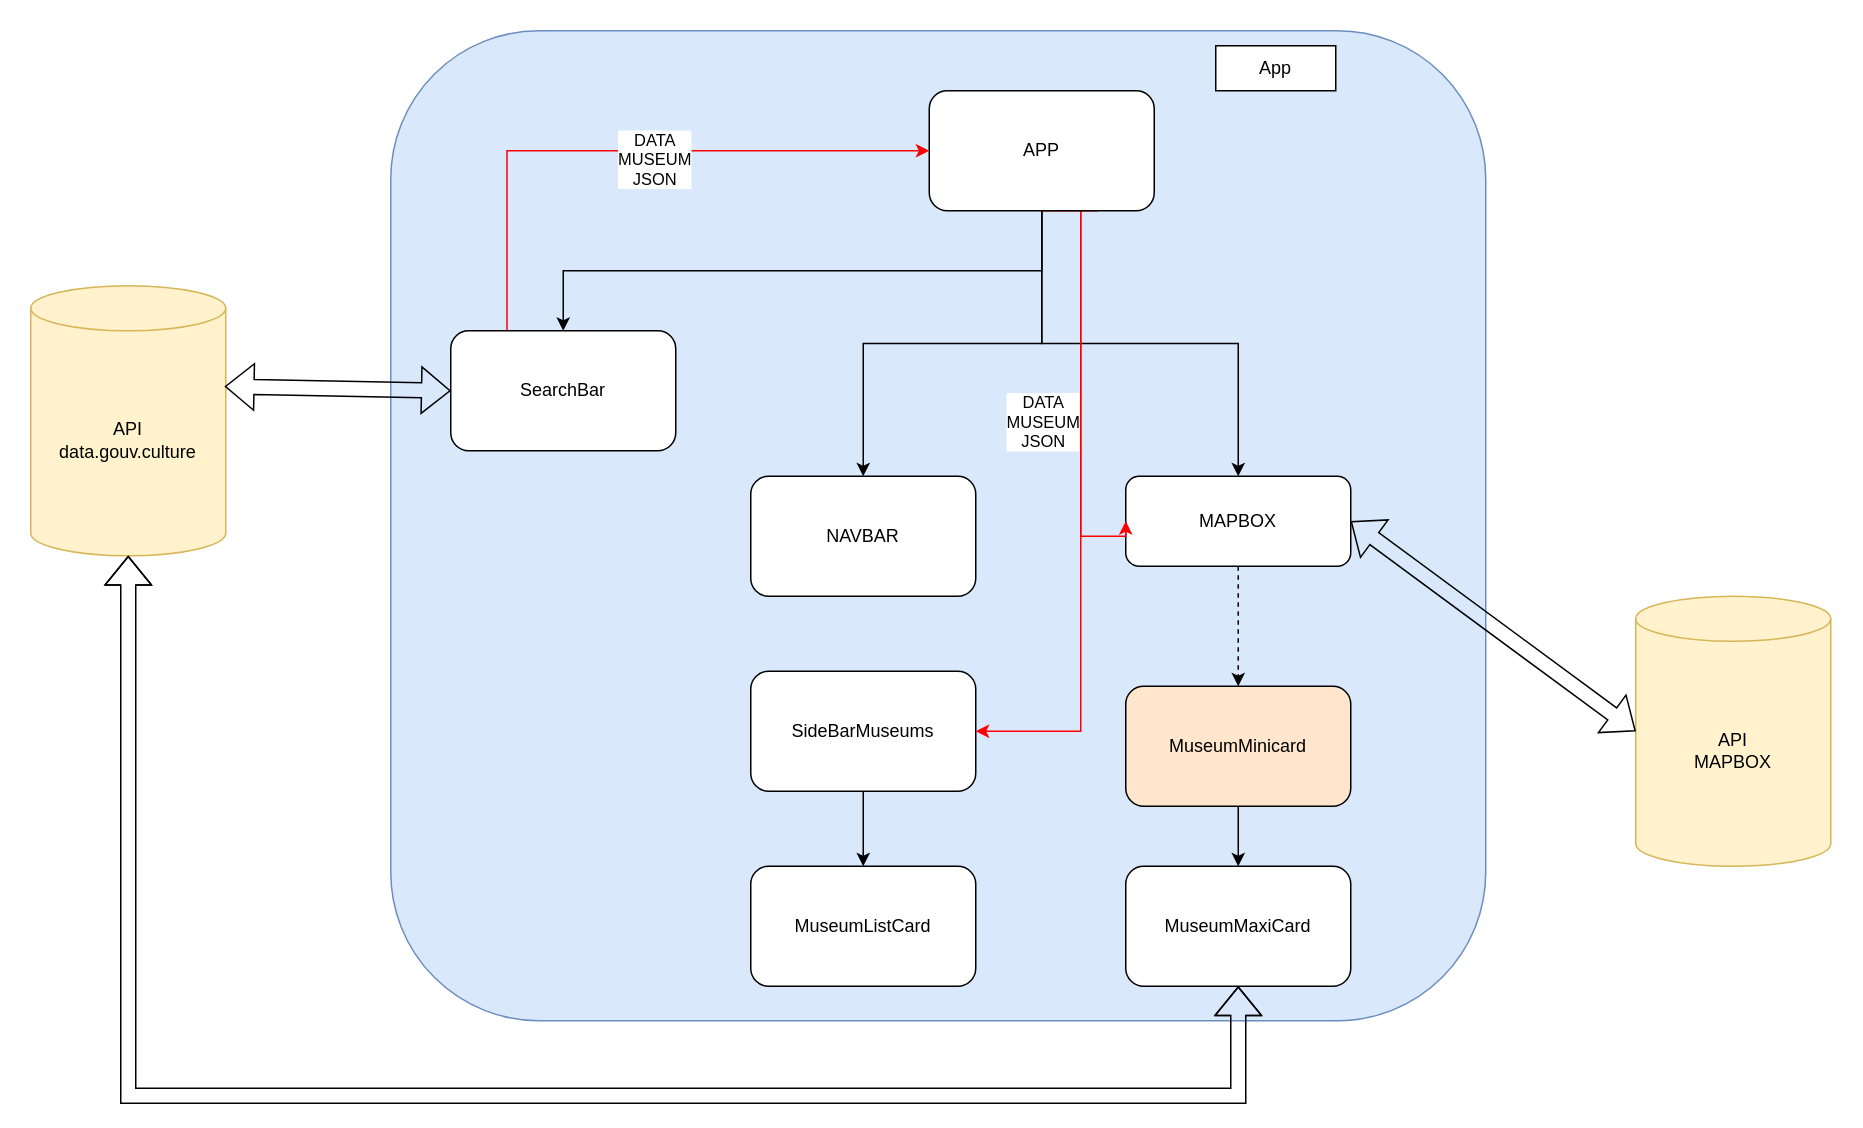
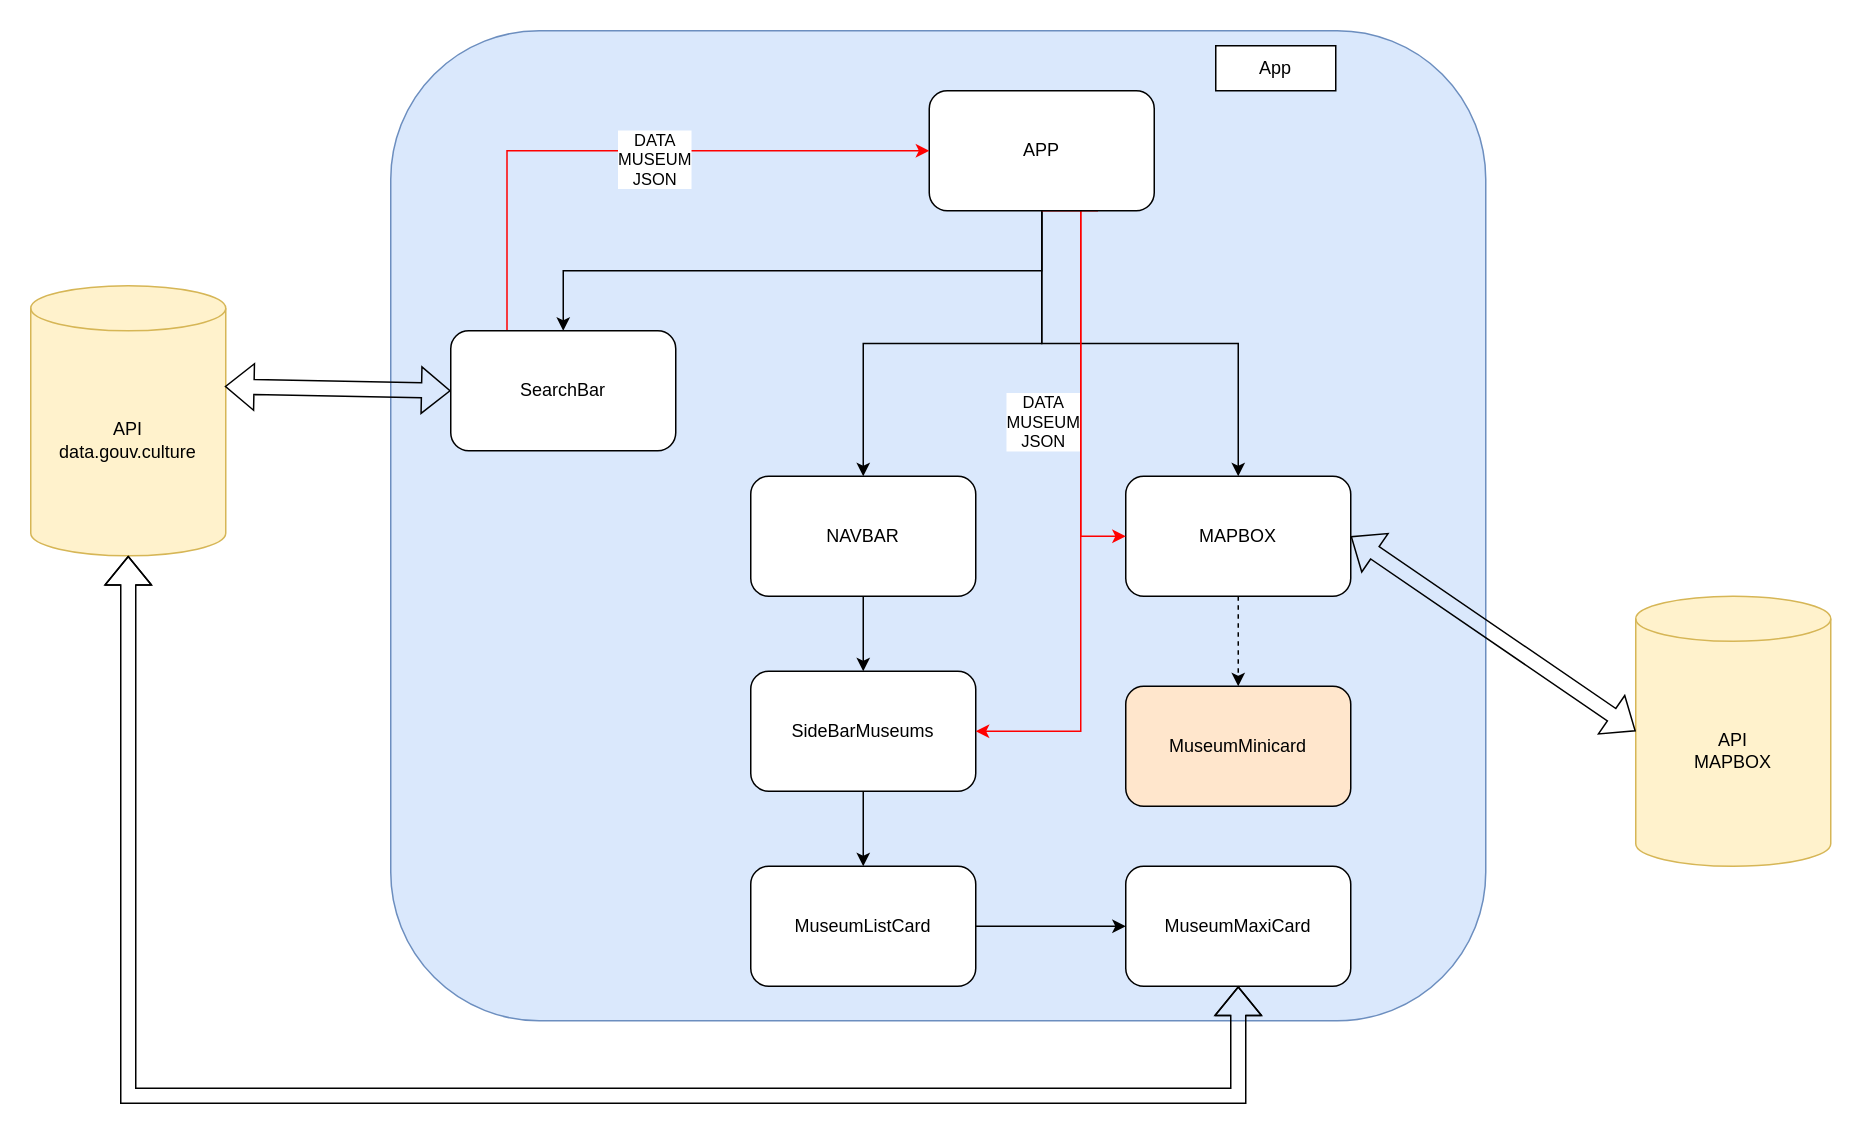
(1238, 521) -> (1238, 536)
none -> (863, 628)
(1238, 831) -> none
none -> (1046, 926)
